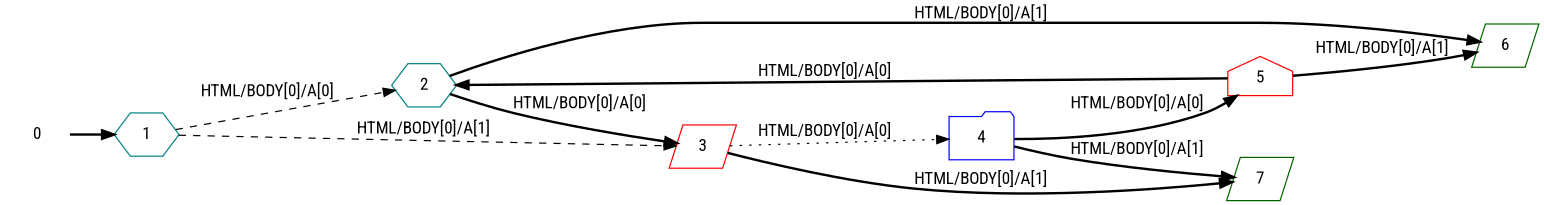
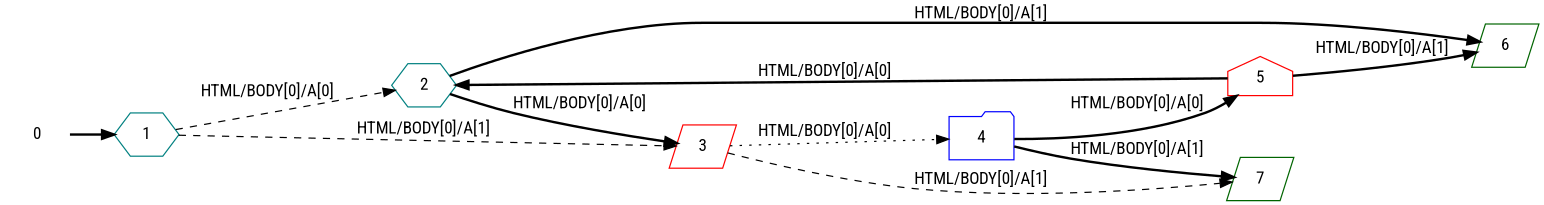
(972, 192) -> (972, 192)
